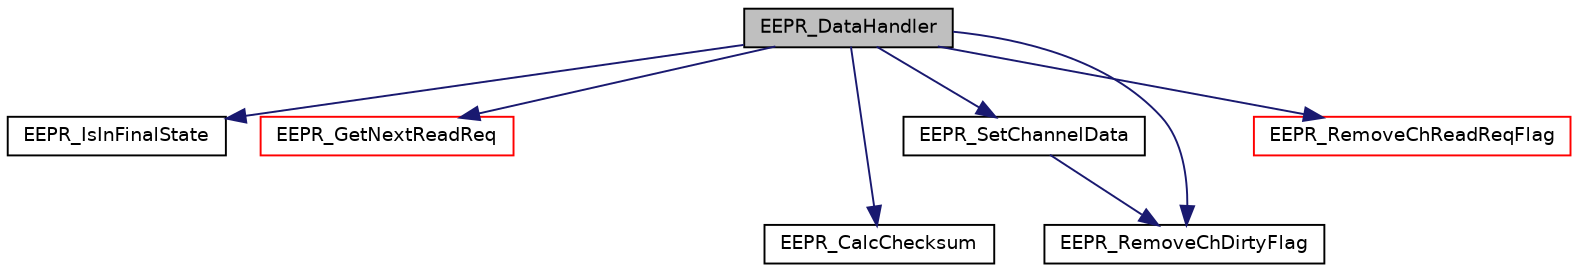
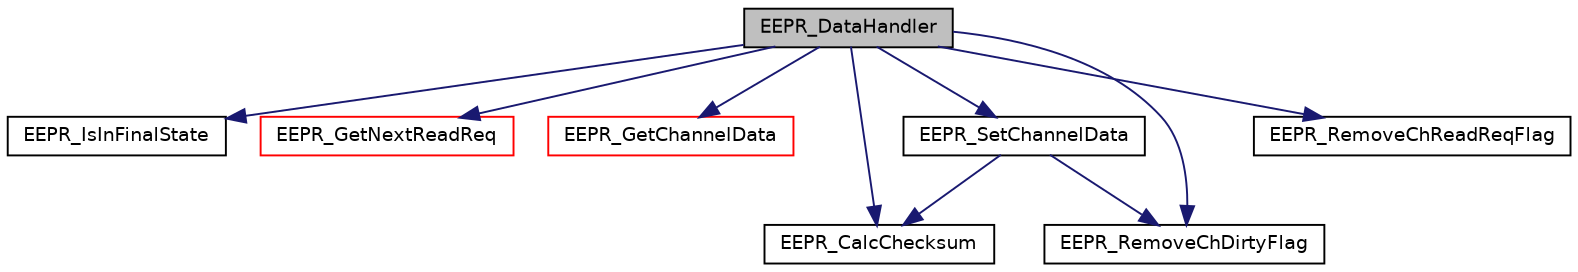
none -> (671, 136)
(1412, 136) -> (1412, 136)
none -> (960, 184)
